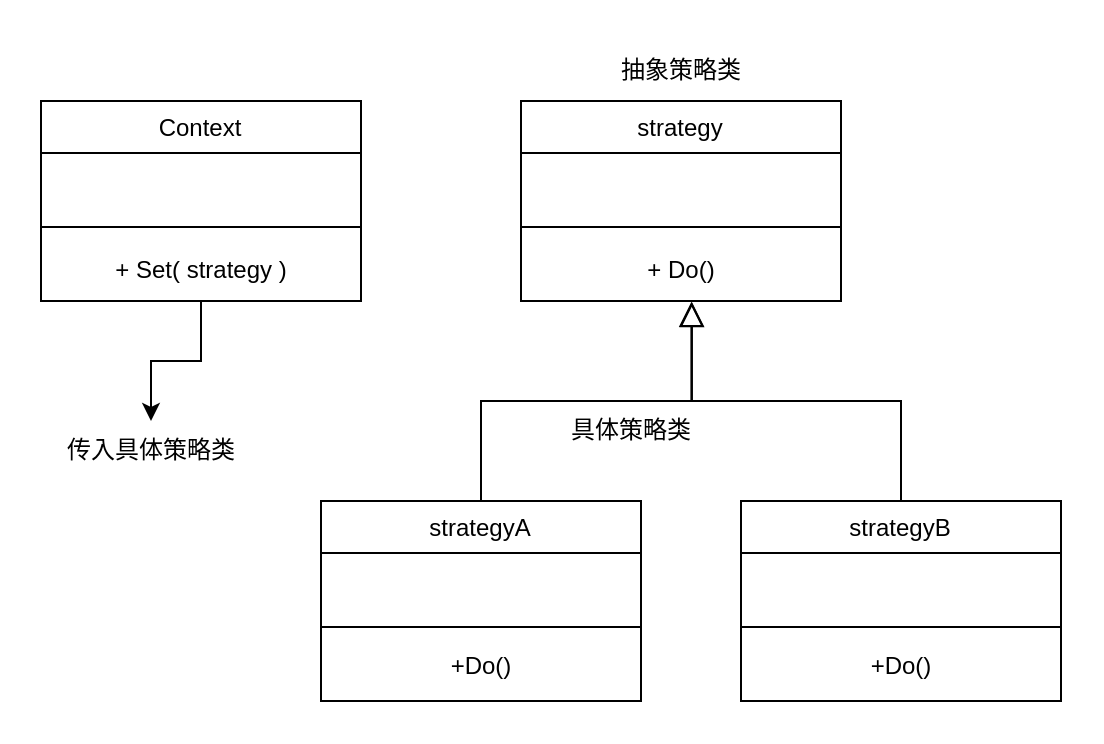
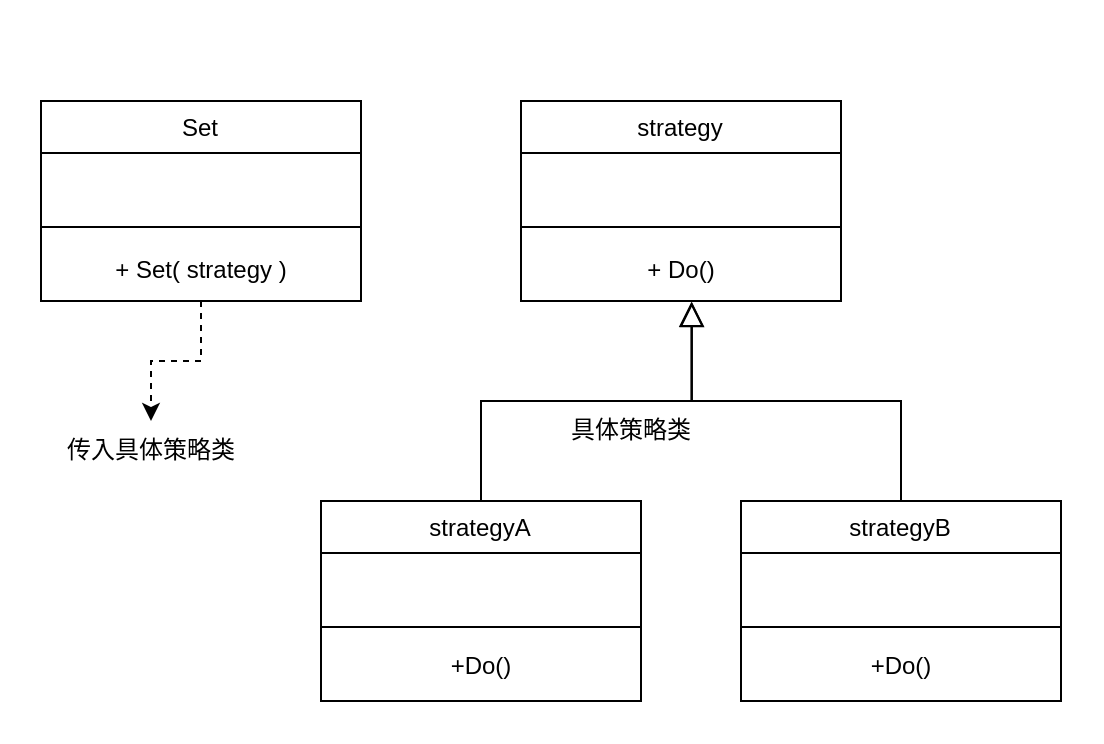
(681, 71) -> none
(200, 128) -> (200, 128)
(181, 361) -> (181, 361)
